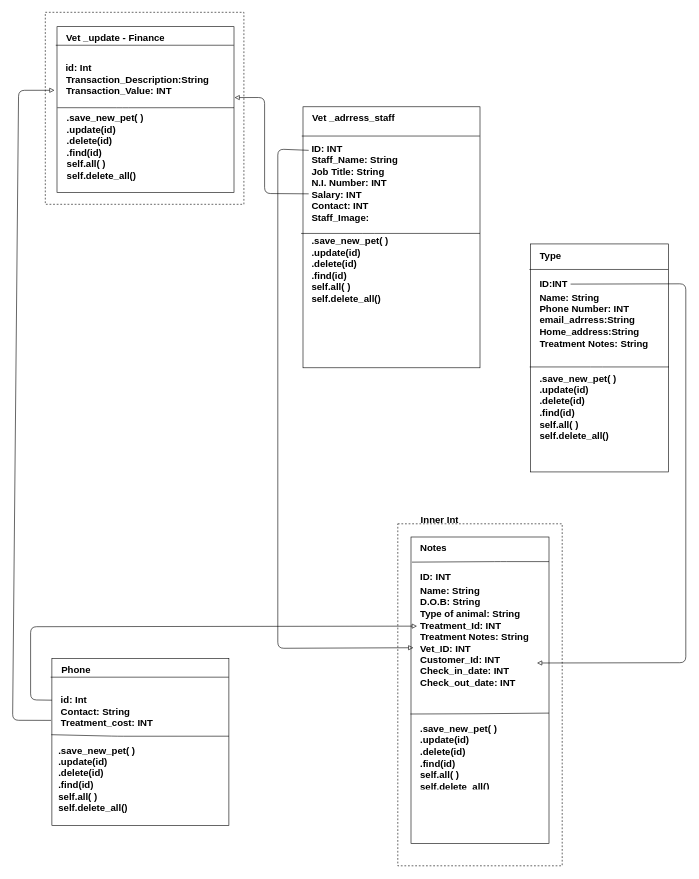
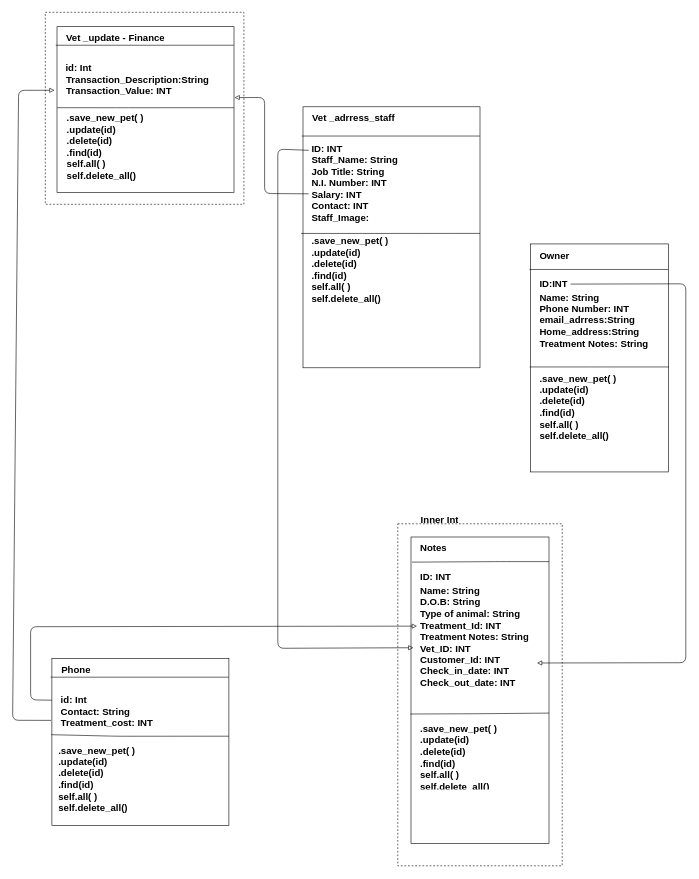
(548, 254) -> (550, 254)
